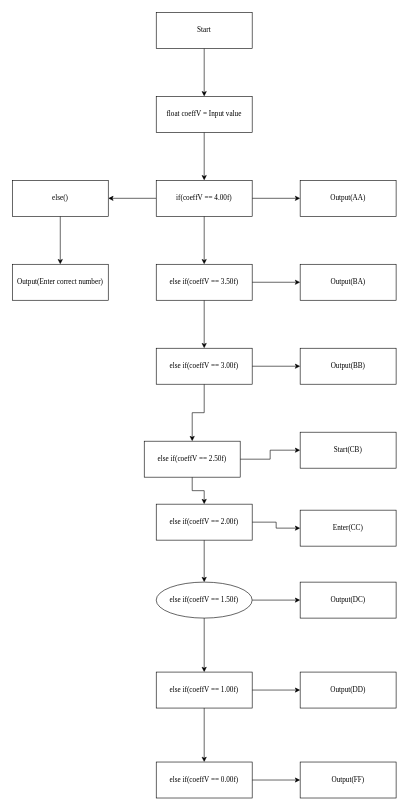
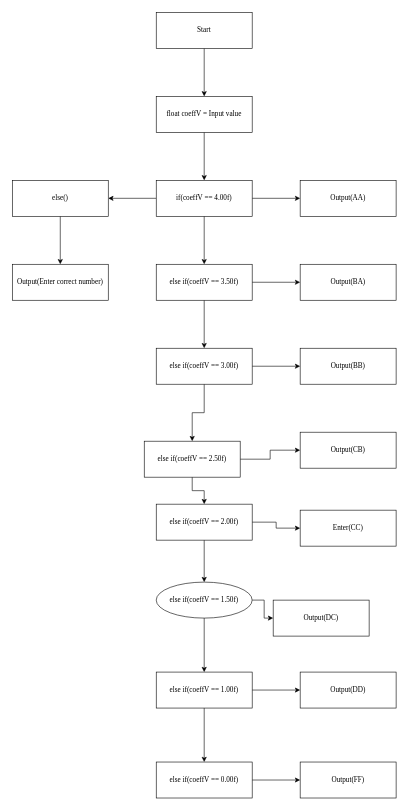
(348, 450) -> (348, 450)
(348, 600) -> (321, 618)
